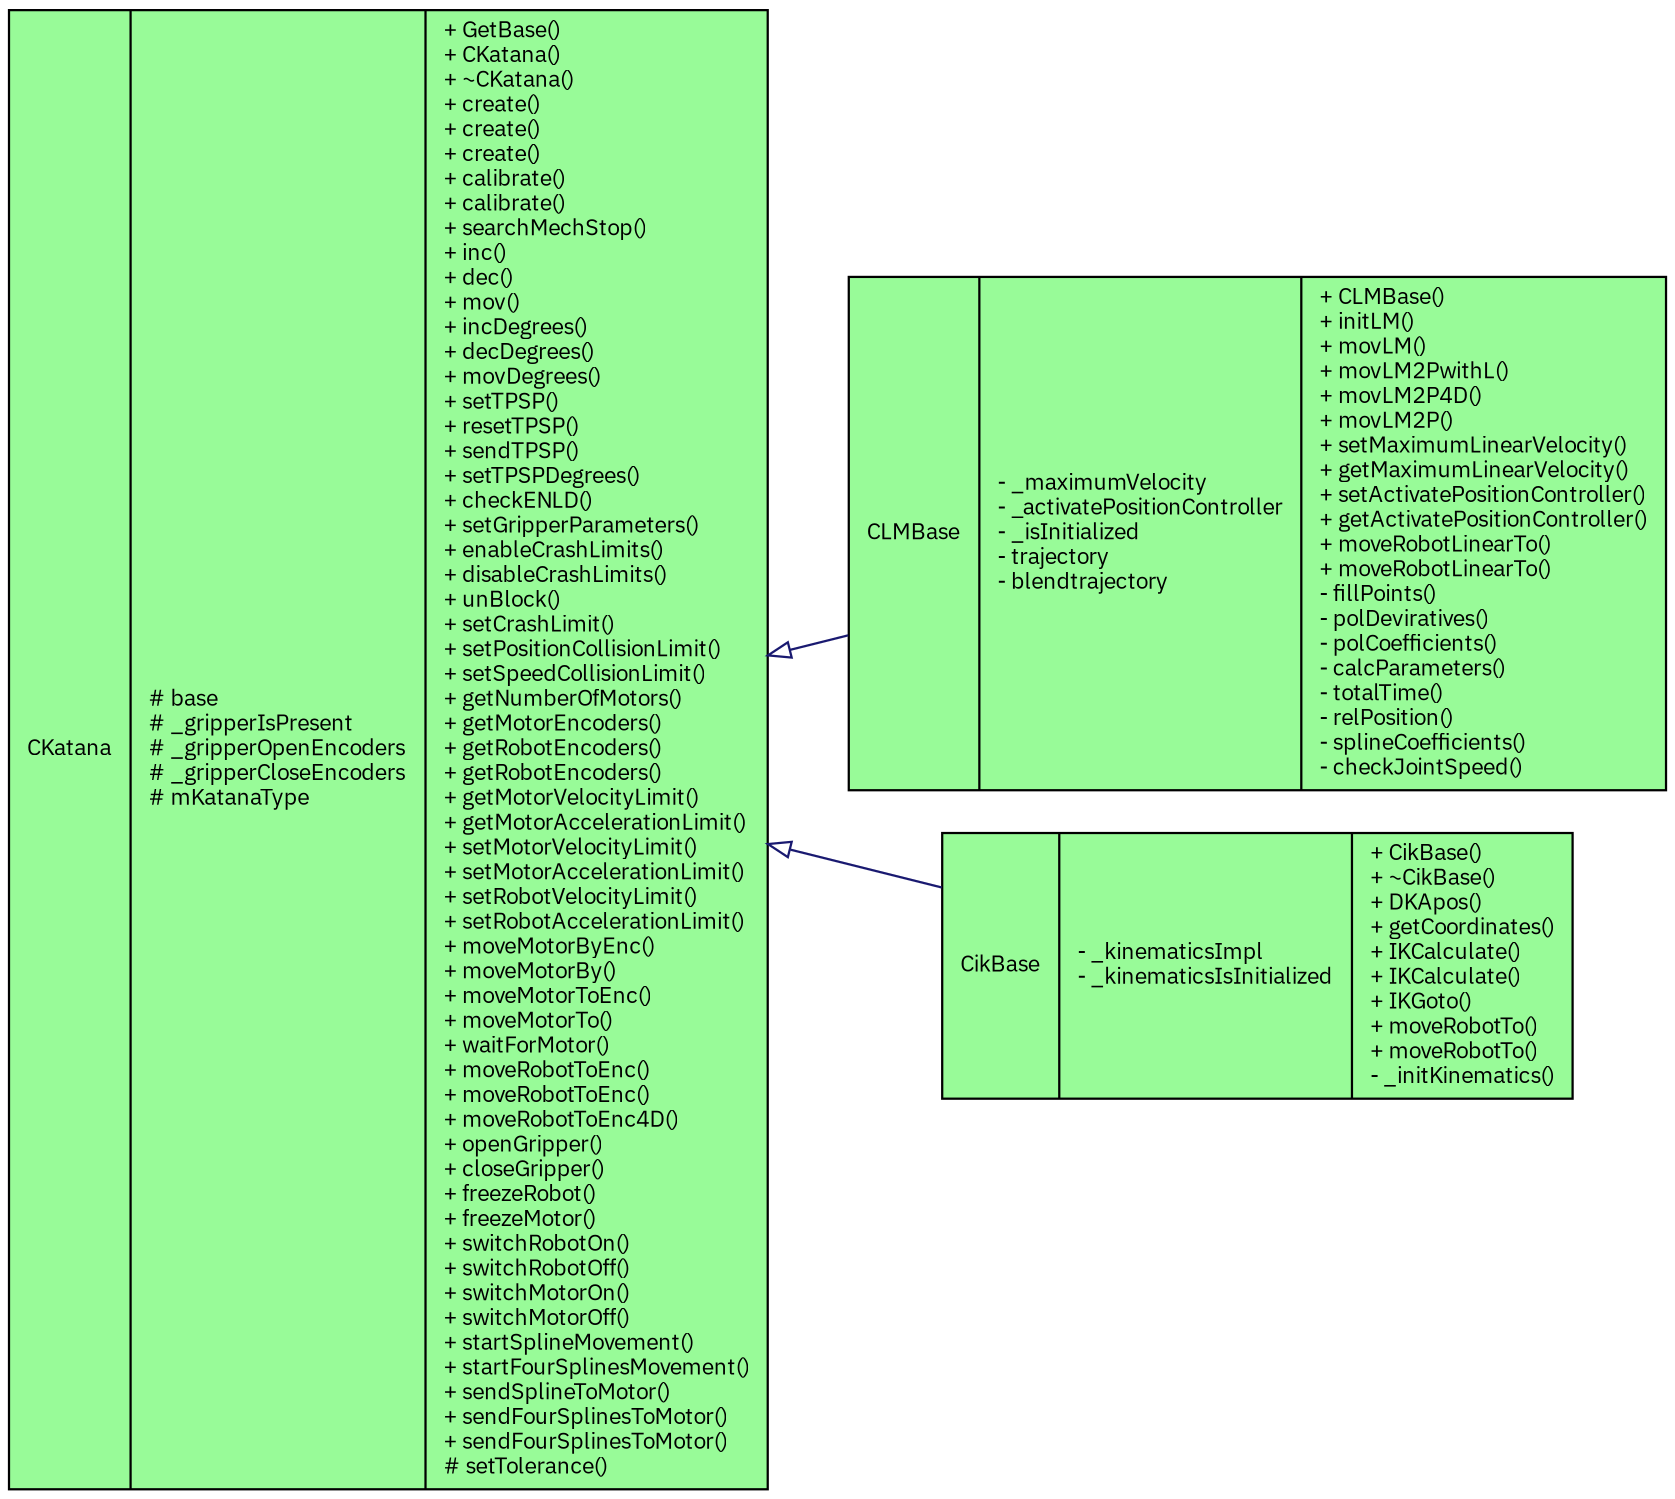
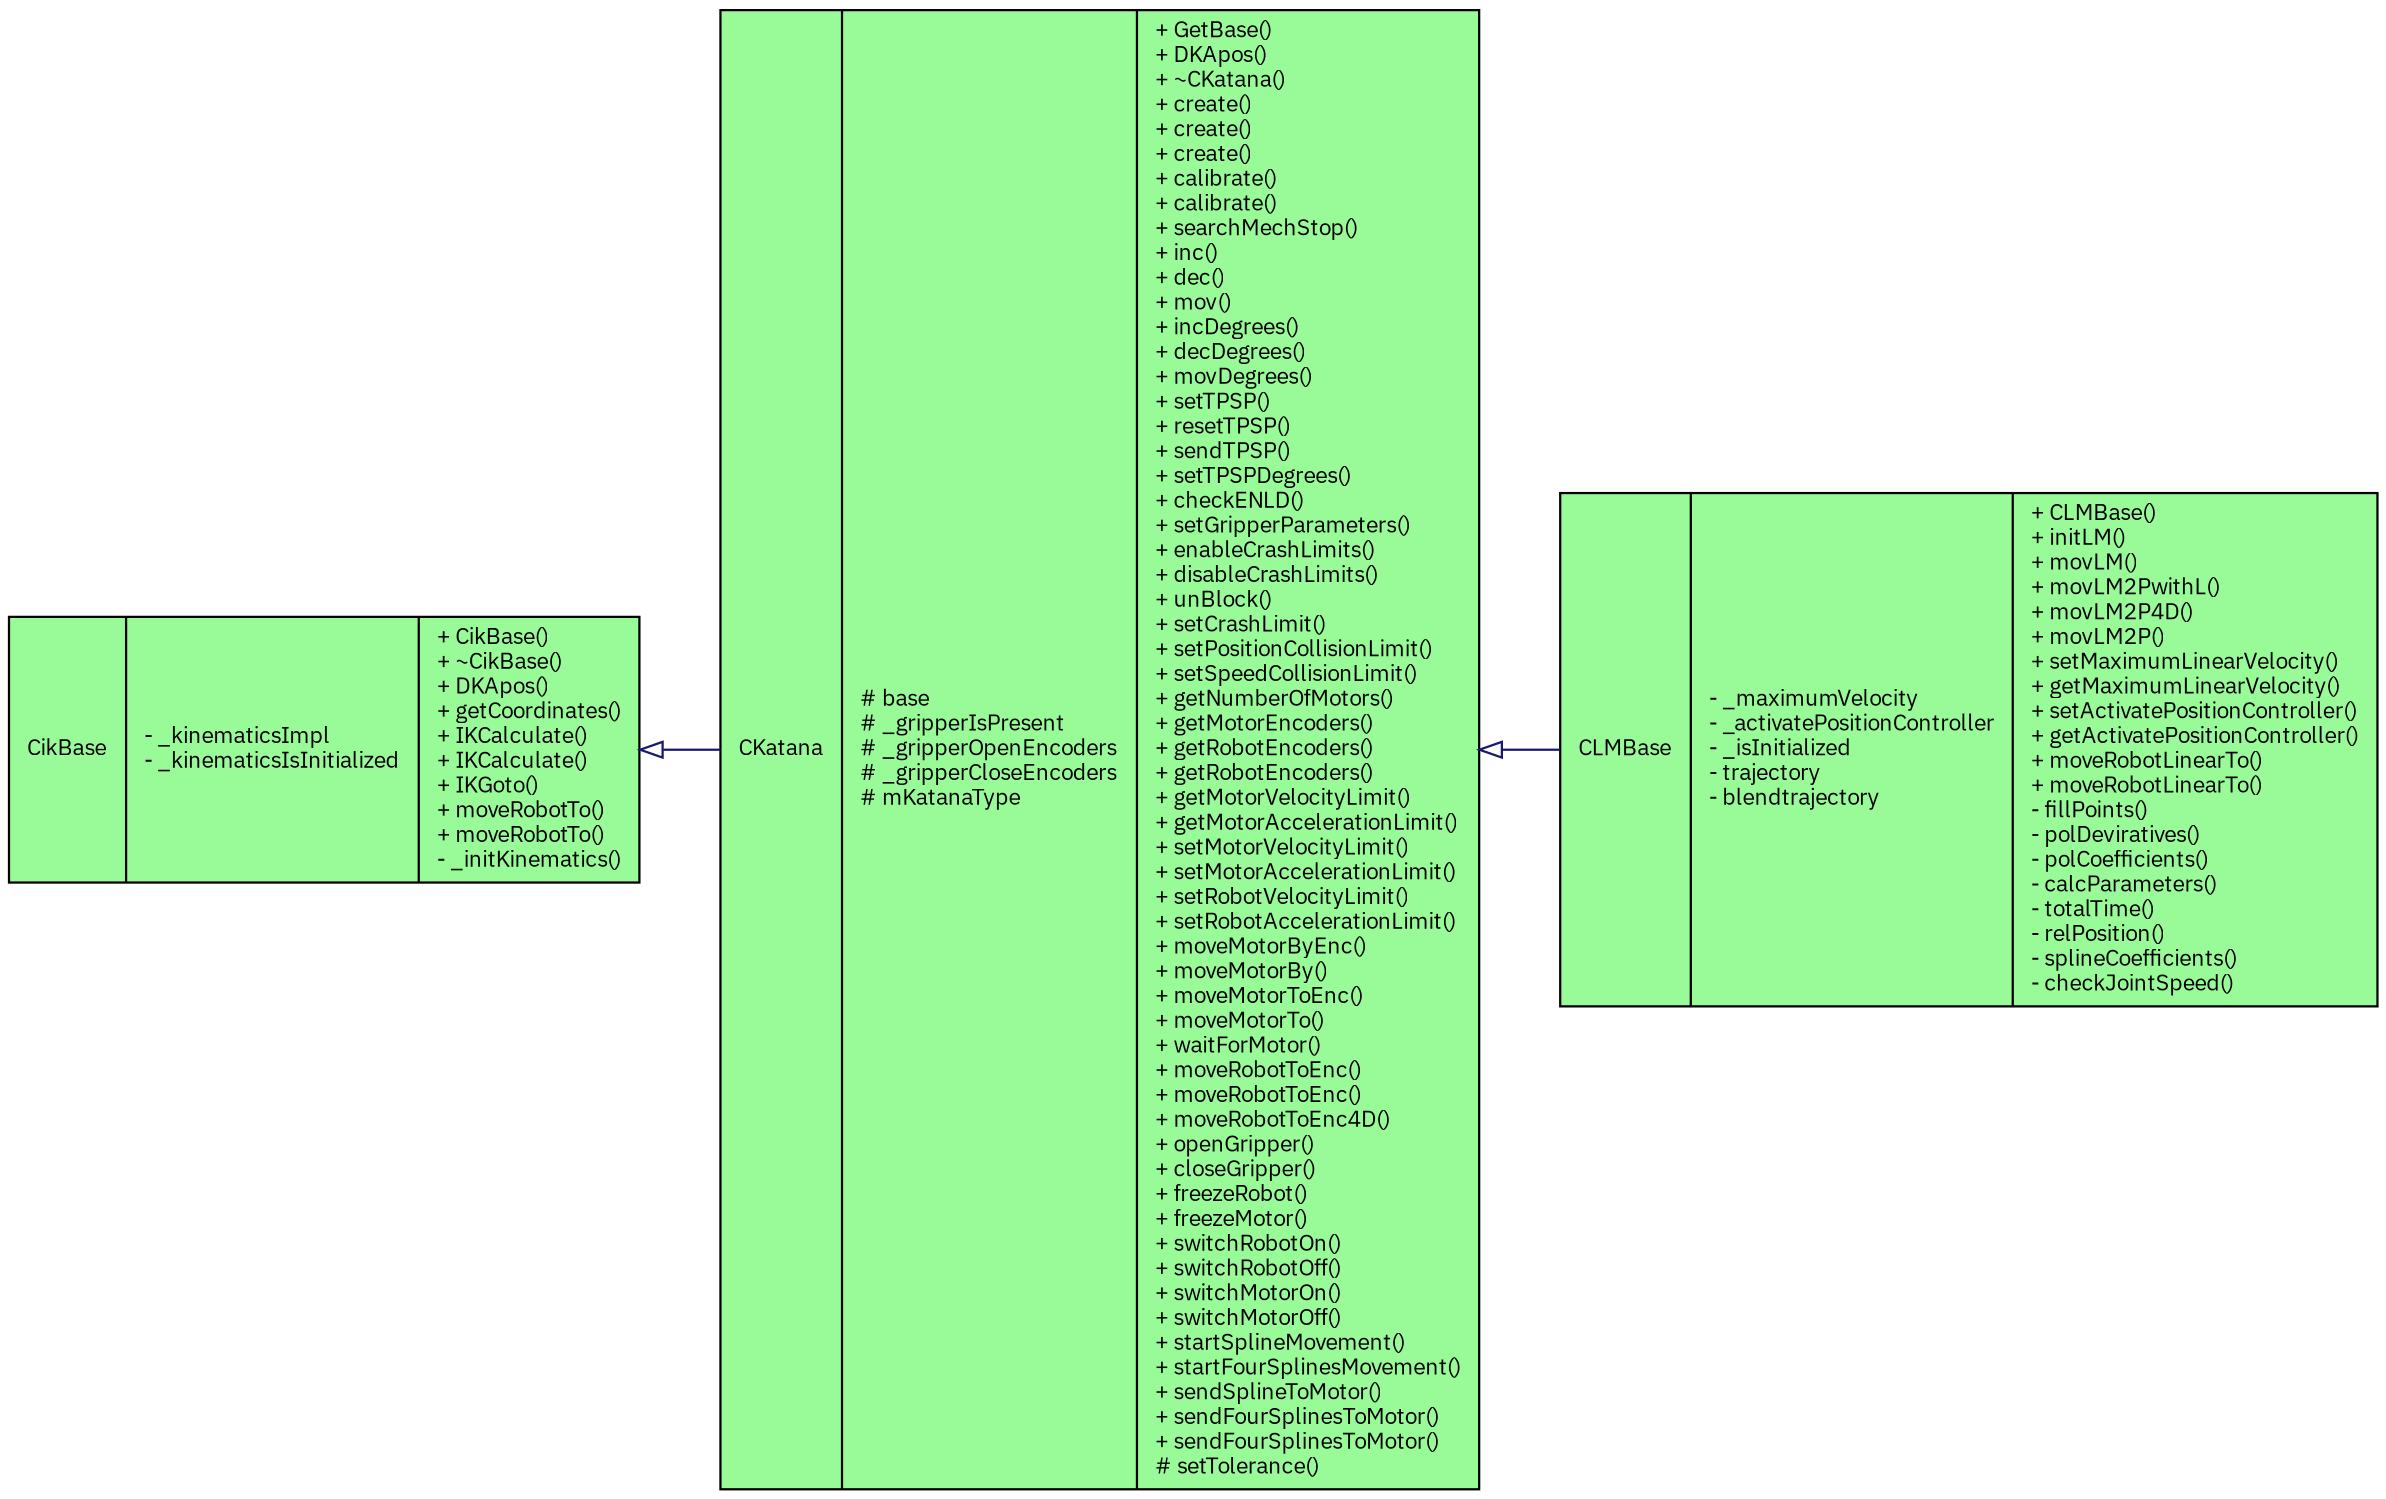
(502, 55) -> (1211, 55)
(866, 869) -> (692, 750)
